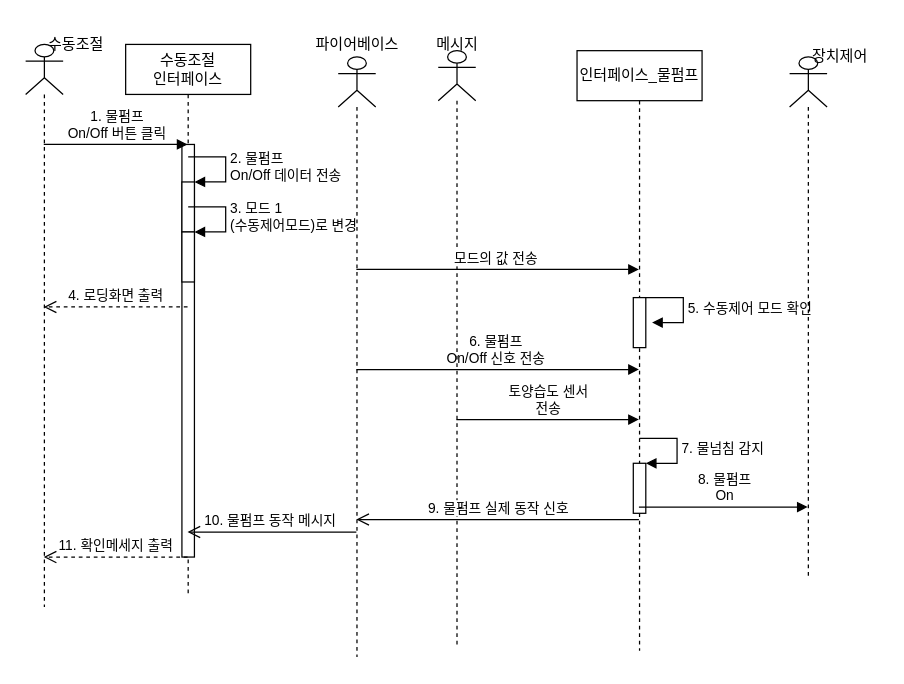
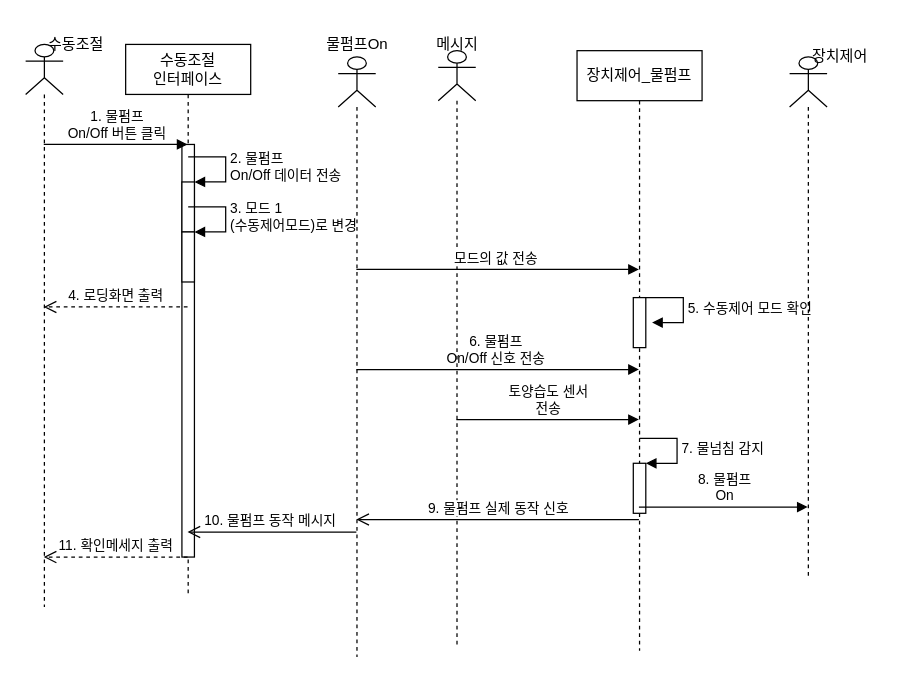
(358, 44) -> (358, 44)
(639, 76) -> (639, 76)
